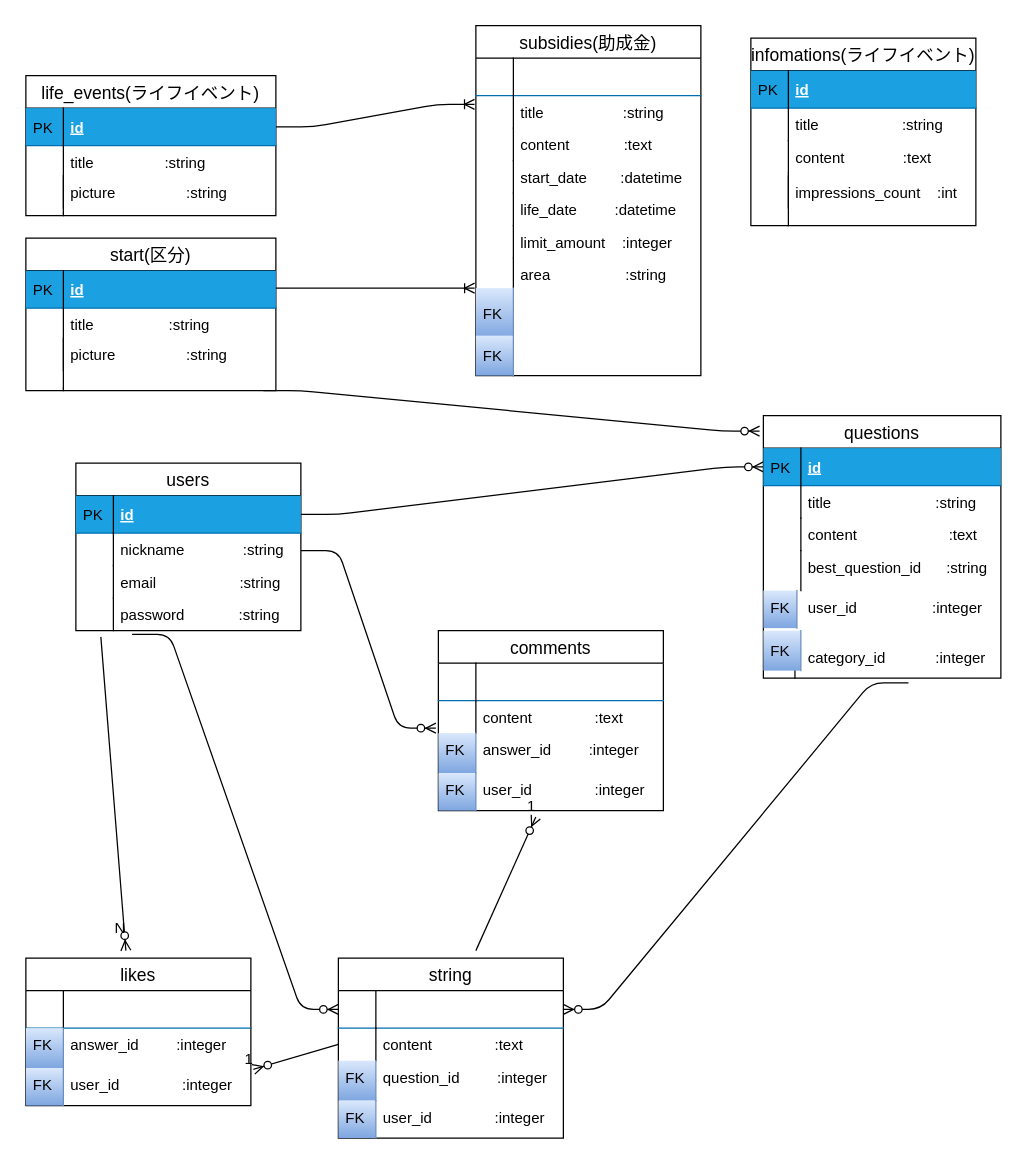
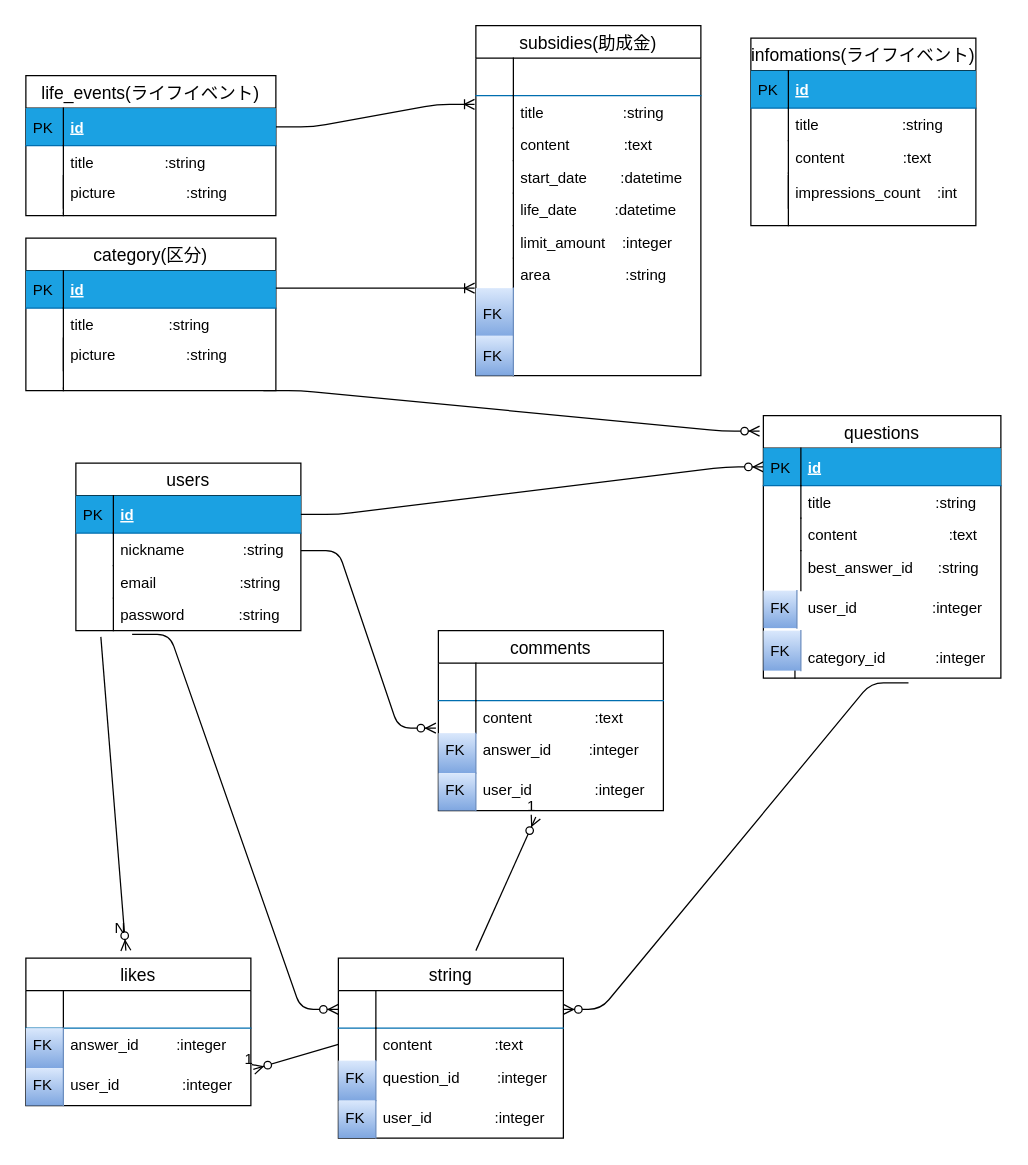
(150, 255) -> (150, 255)
(916, 568) -> (909, 568)
